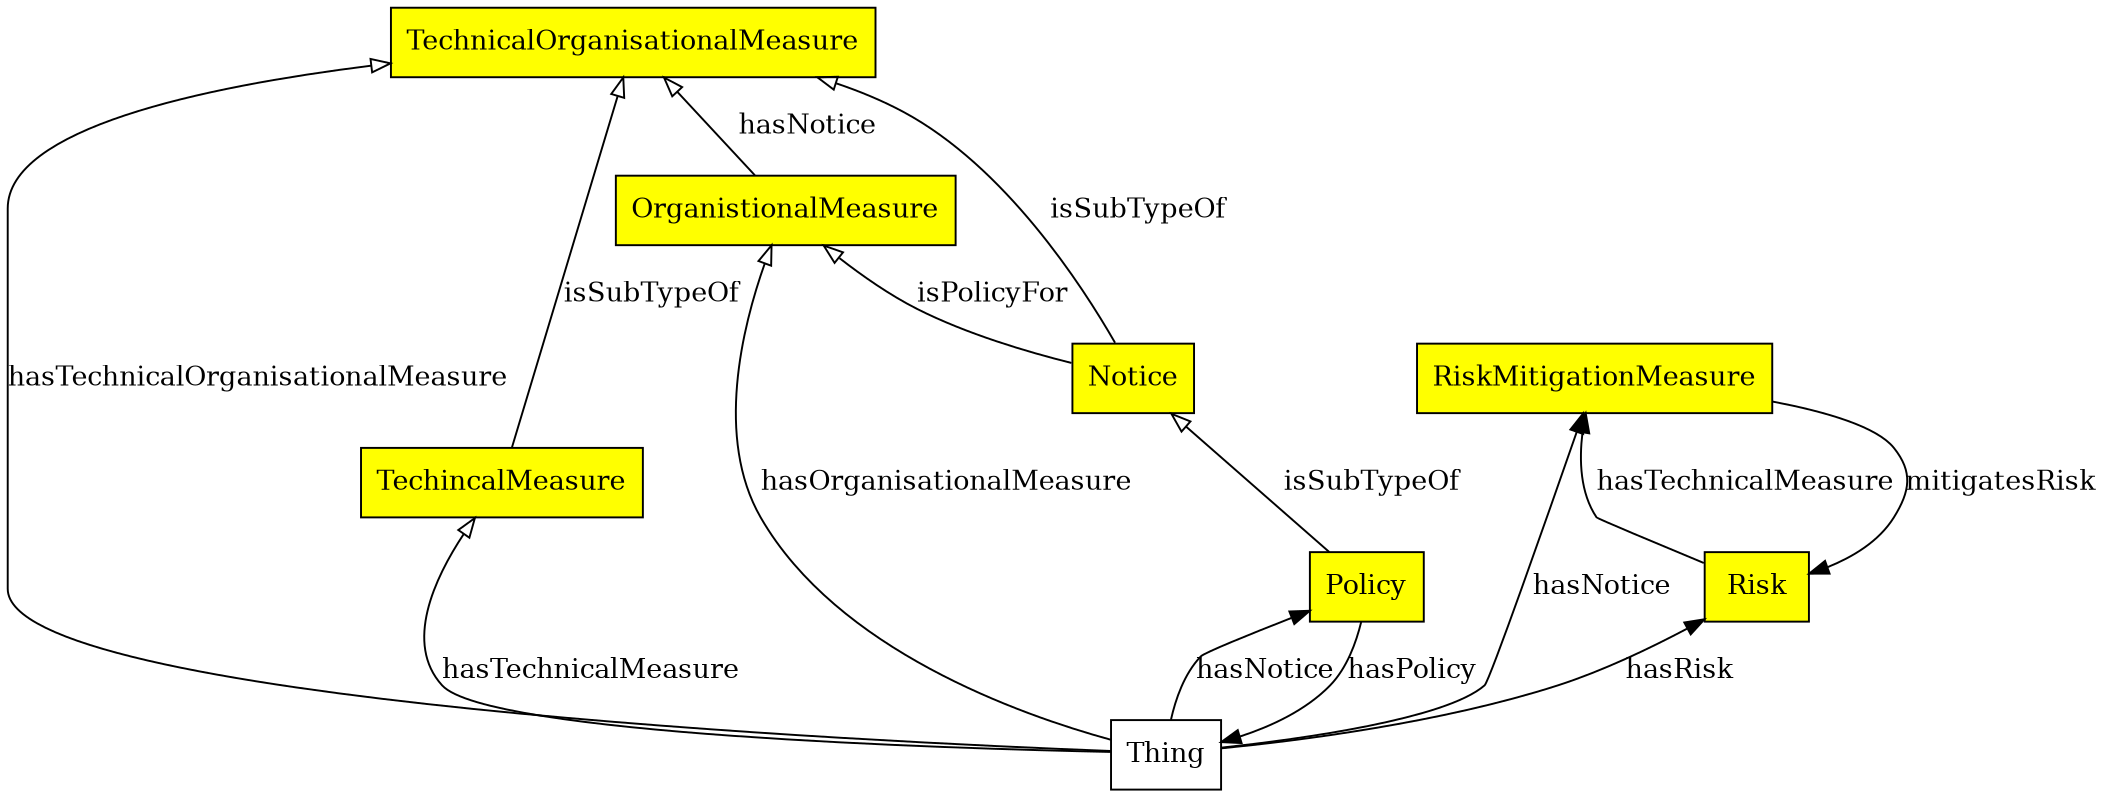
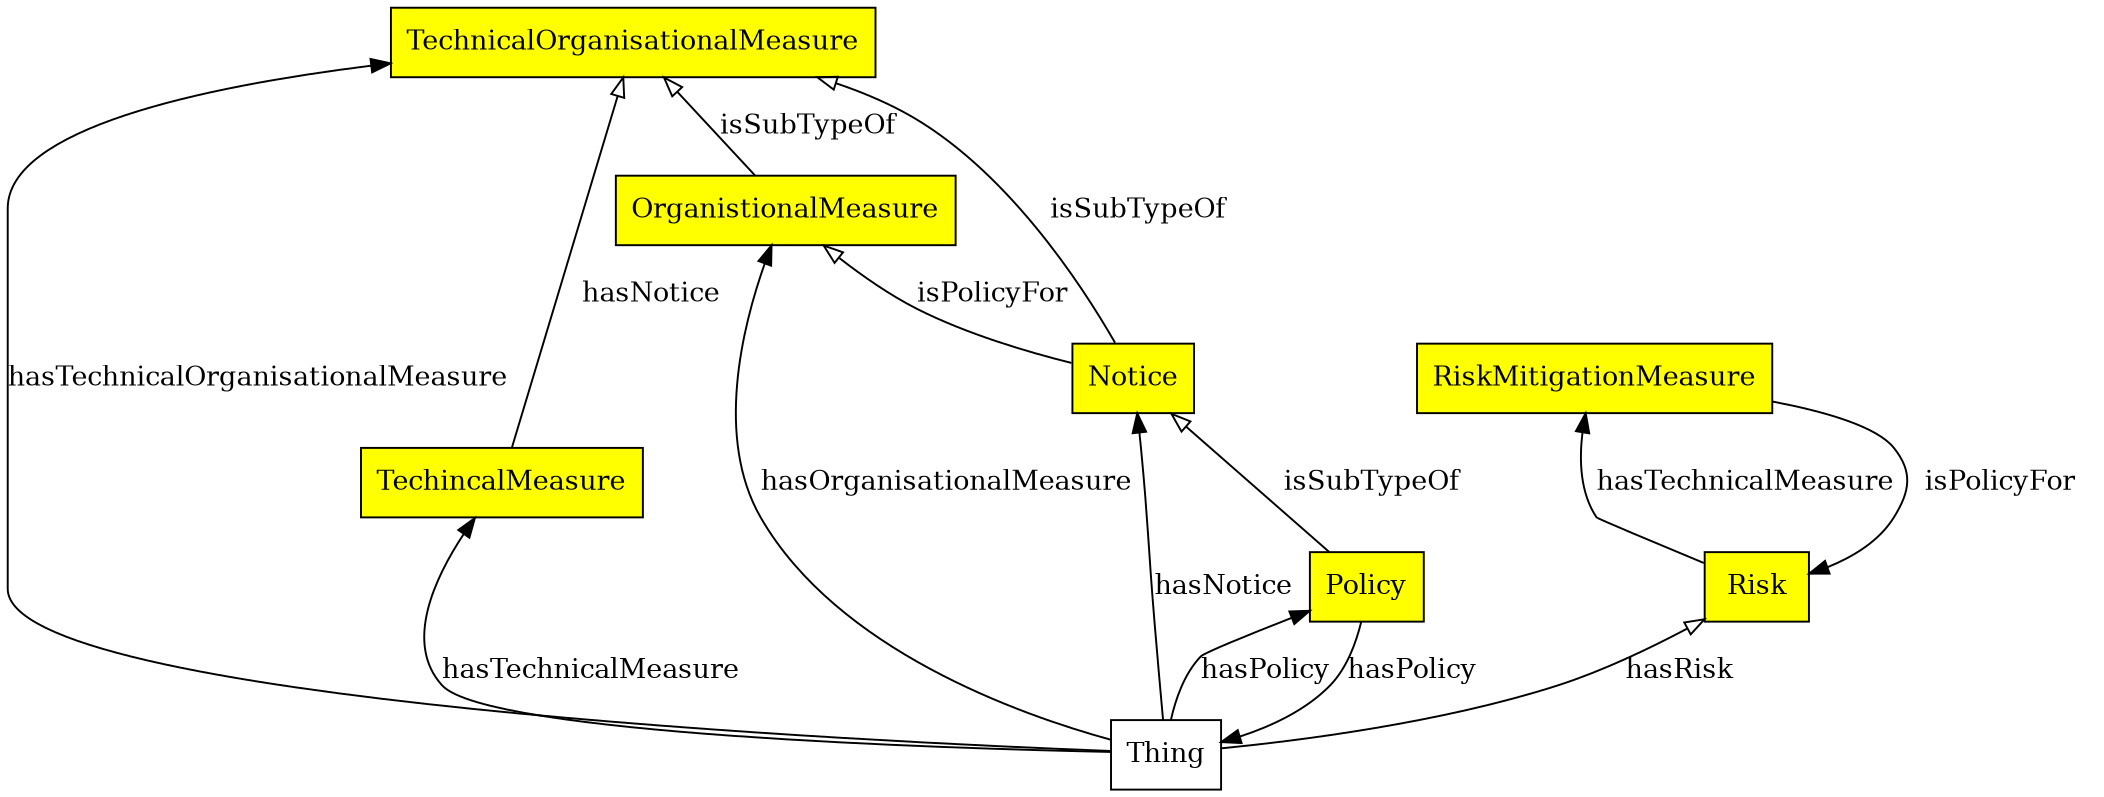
(808, 126) -> (808, 126)
(652, 294) -> (652, 294)
(2001, 483) -> (2001, 483)
(811, 581) -> (811, 581)
(156, 662) -> (156, 662)
(1265, 671) -> (1265, 671)
(1483, 686) -> (1151, 576)
(1472, 709) -> (1460, 711)
(692, 732) -> (692, 732)
